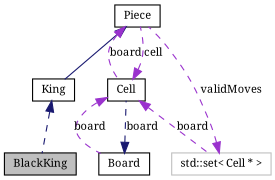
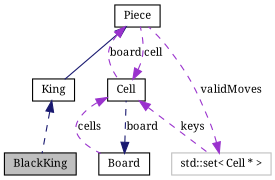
(90, 127) -> (90, 127)
(193, 127) -> (193, 127)
